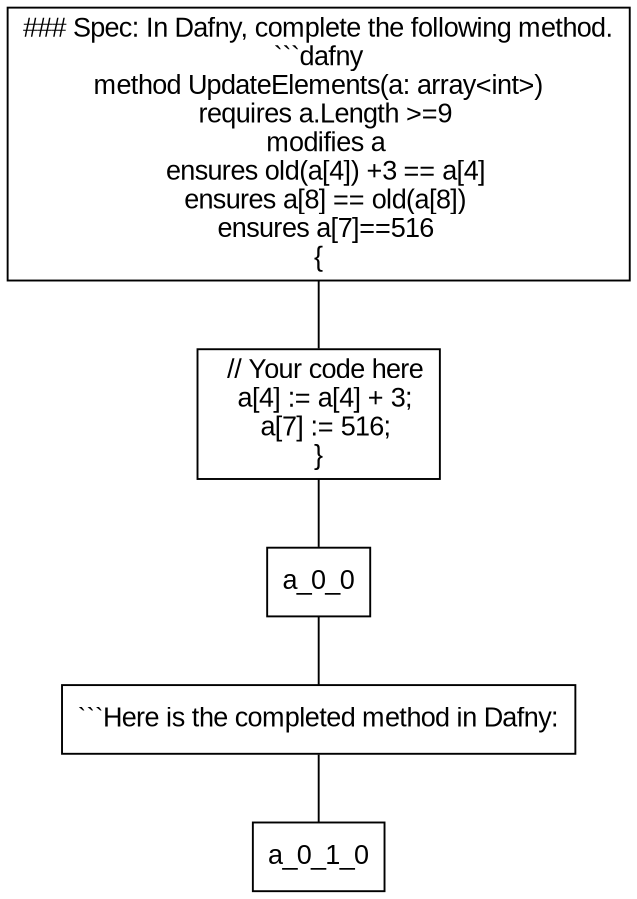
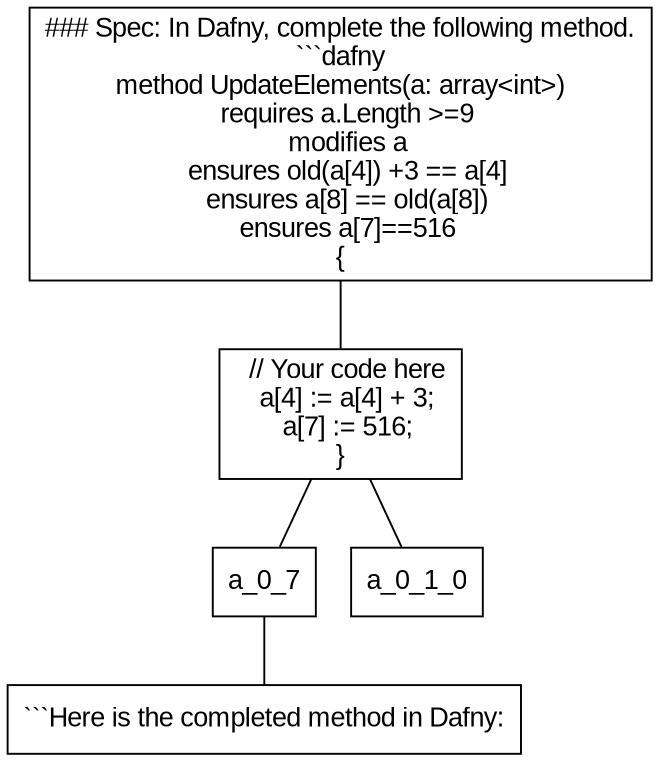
(319, 582) -> (264, 582)
(319, 788) -> (386, 513)
